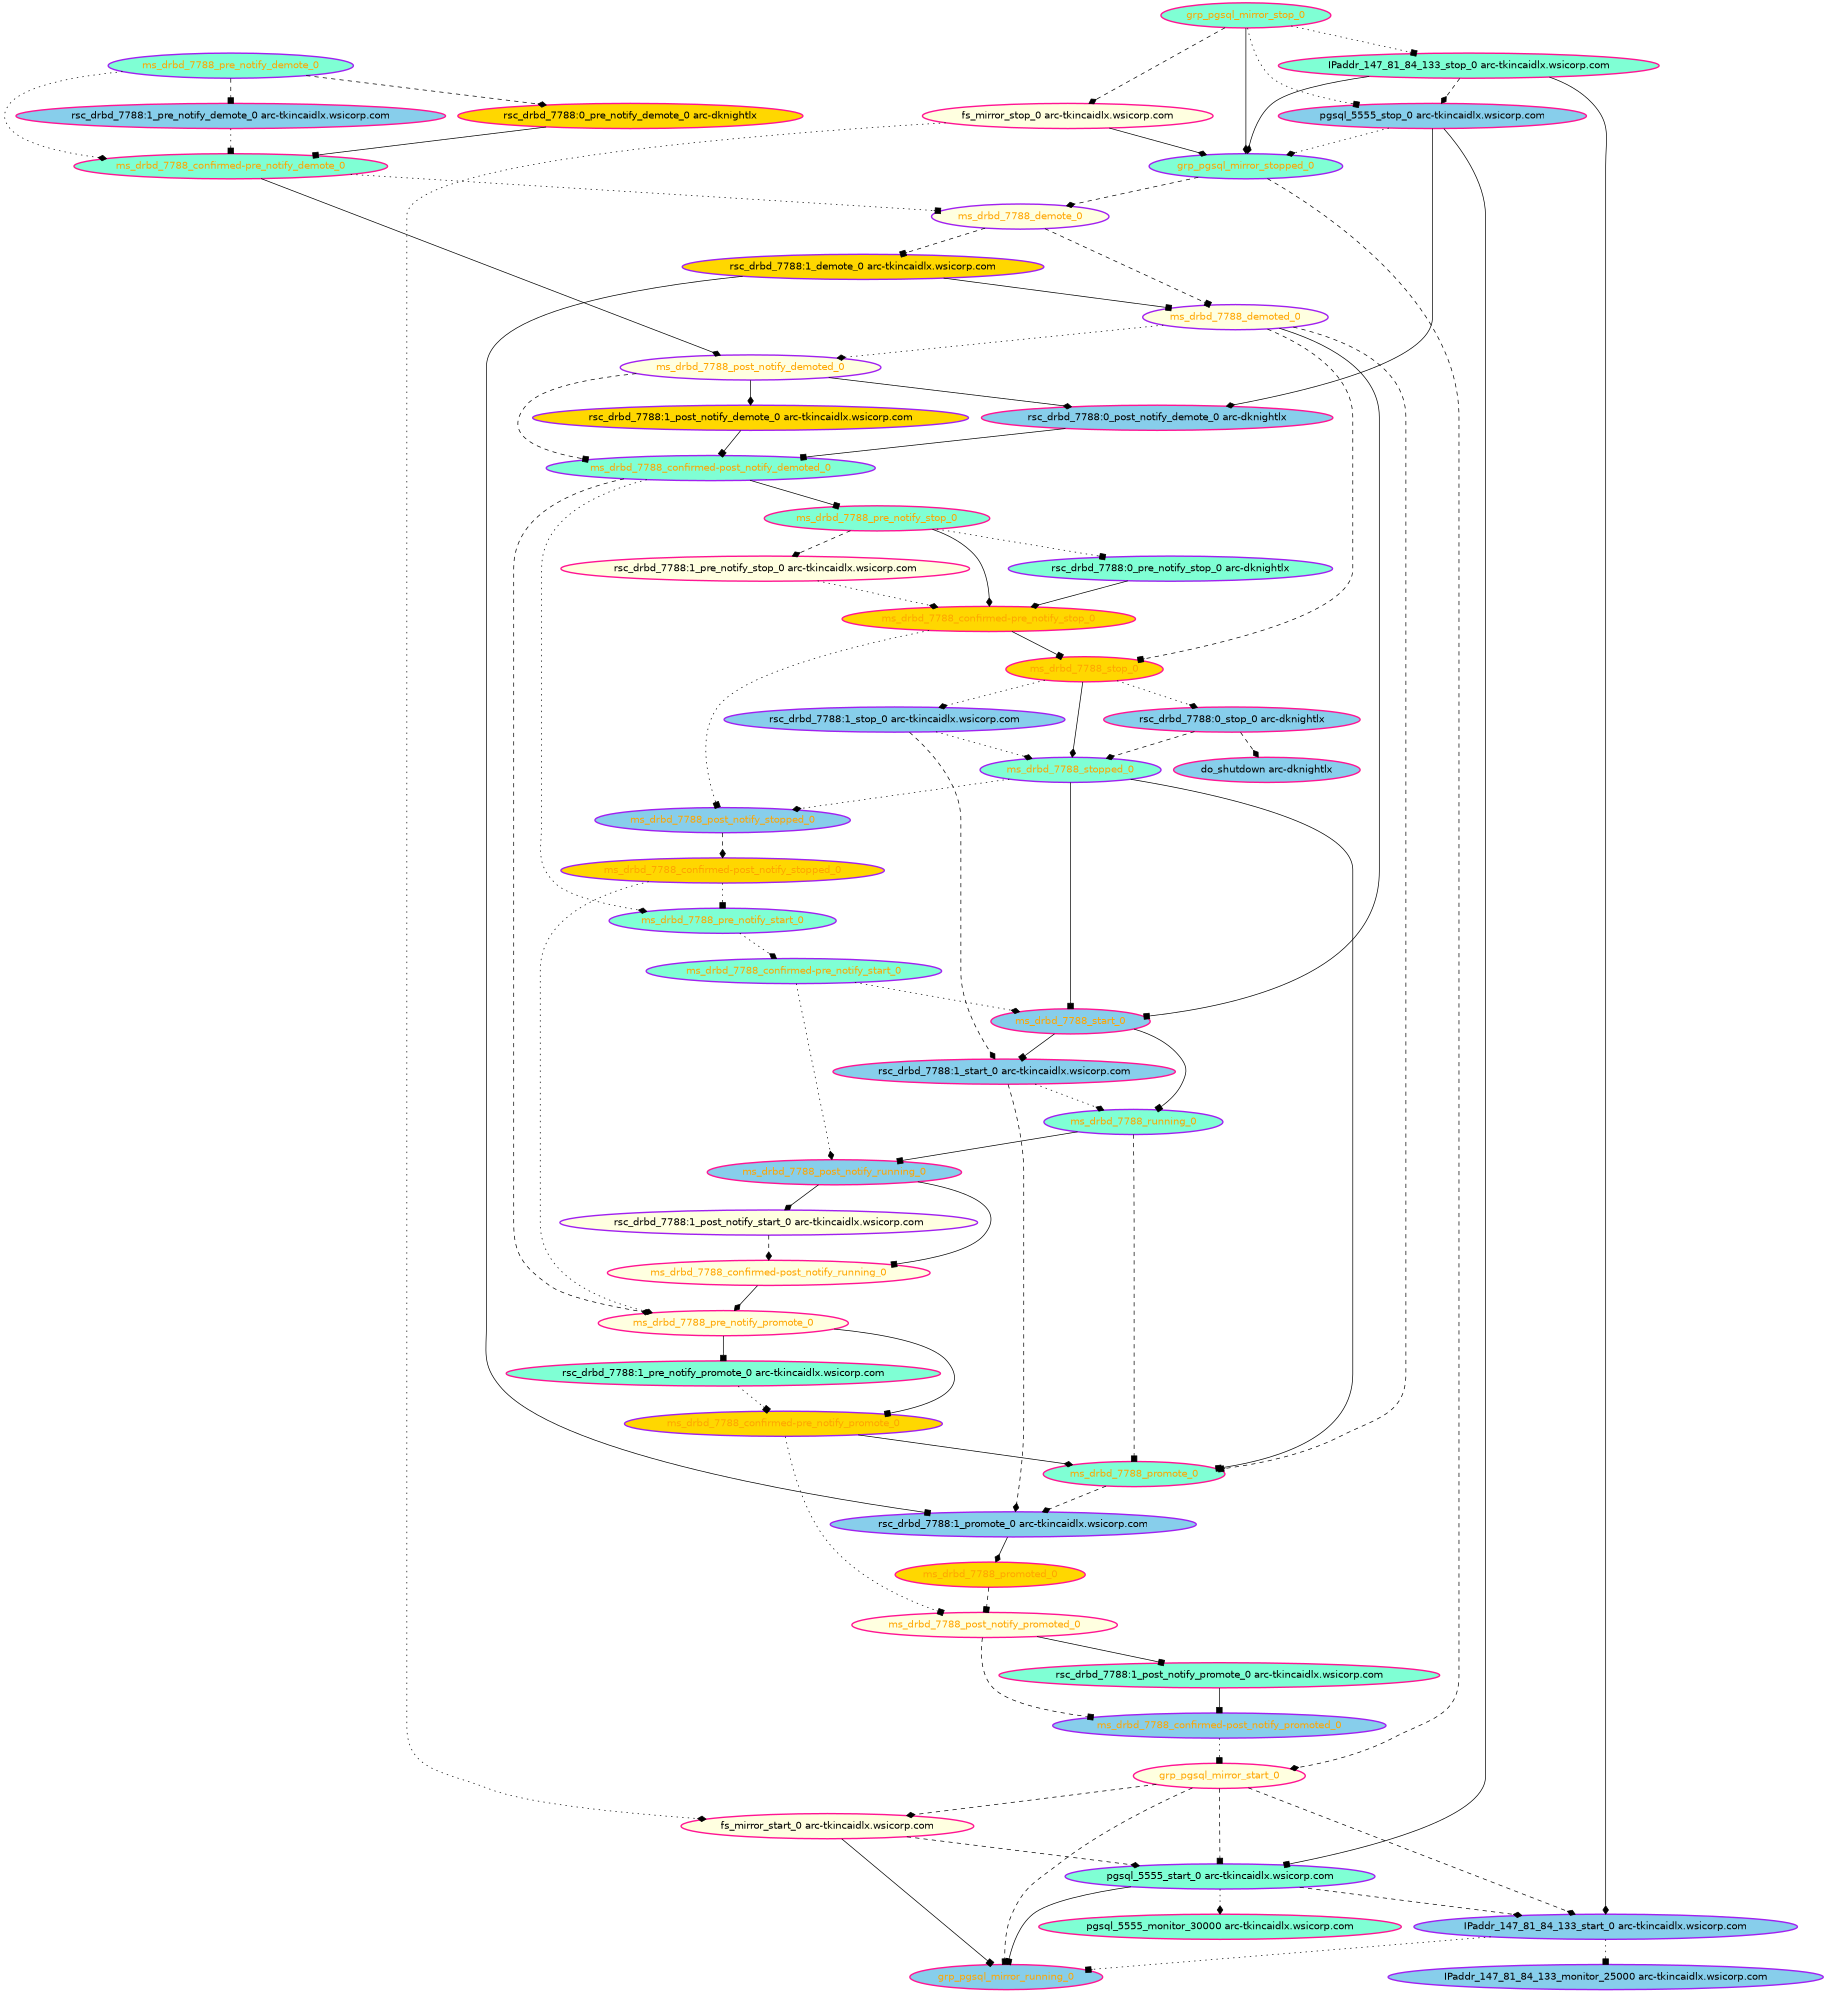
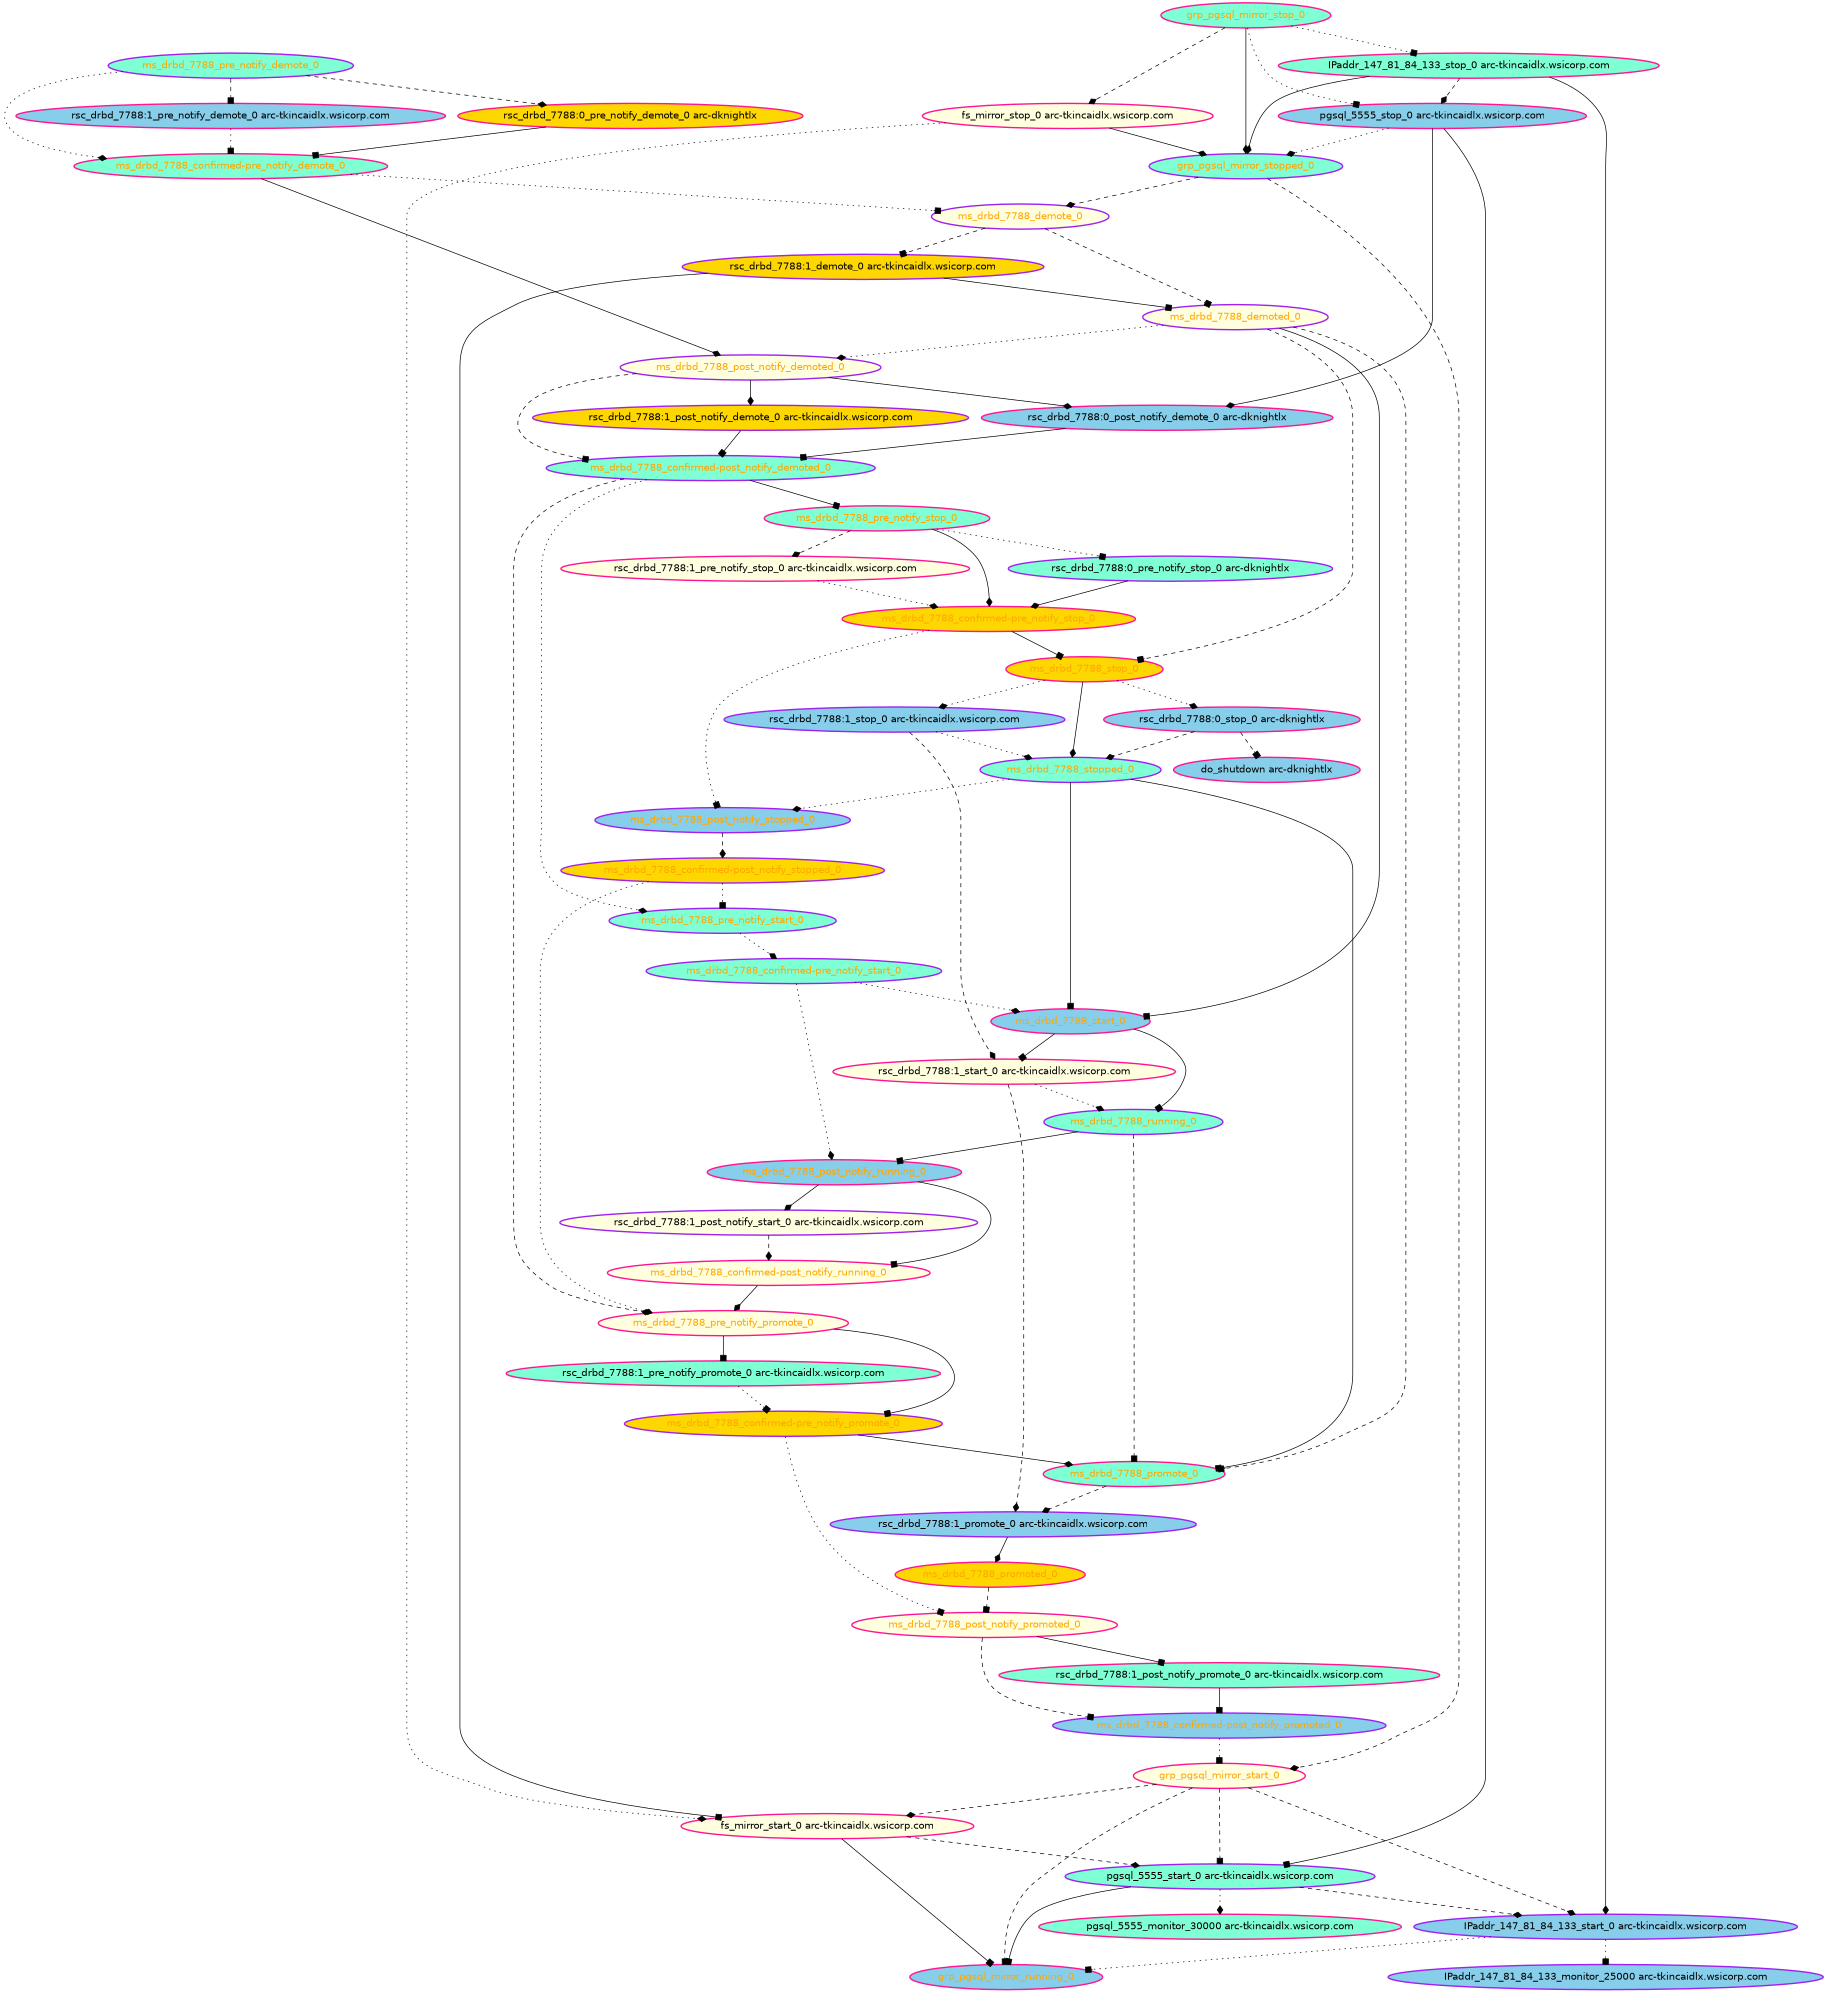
(1247, 741) -> (1247, 741)
(486, 960) -> (460, 1045)
(1004, 1072) -> (1004, 1072)
